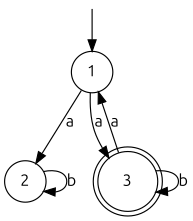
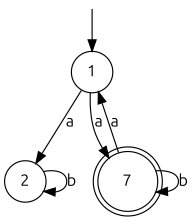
(128, 181) -> (128, 181)
